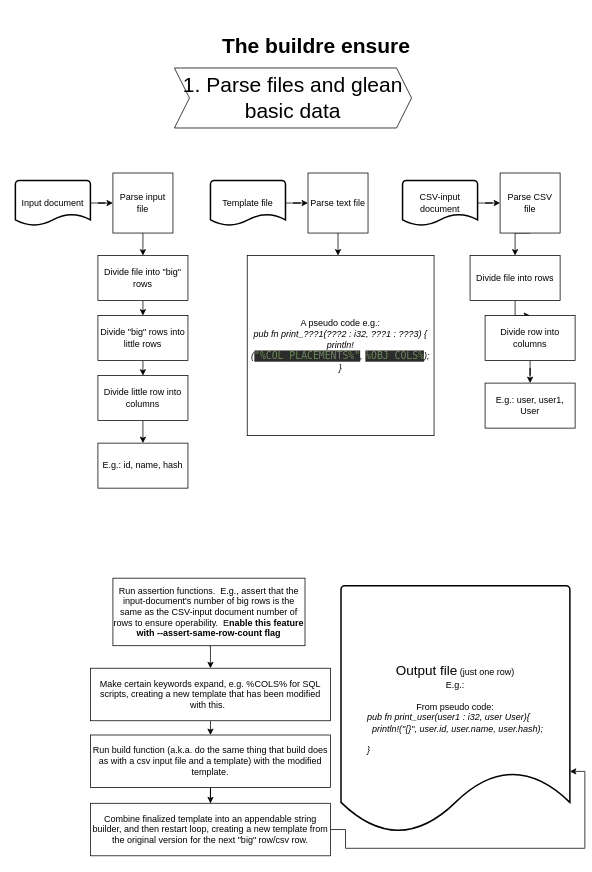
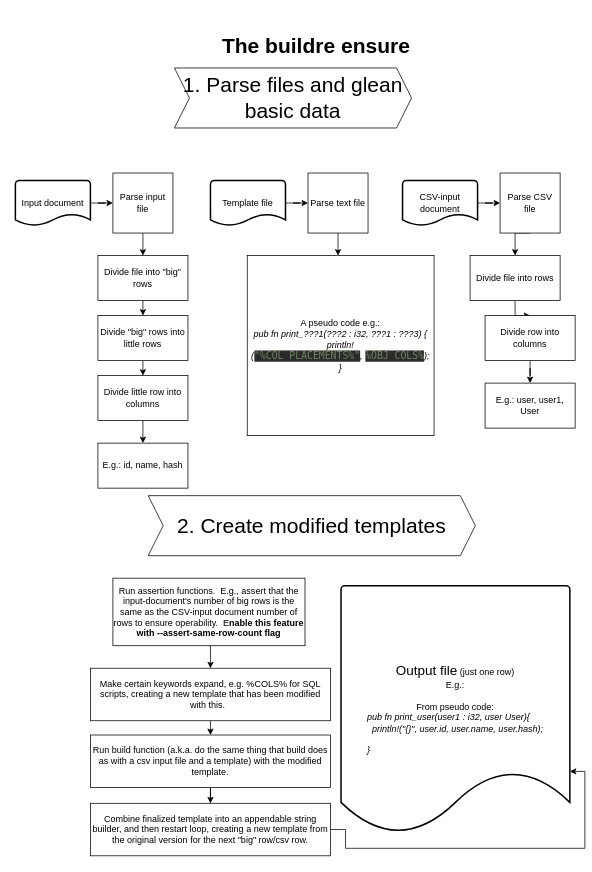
none -> (312, 525)
